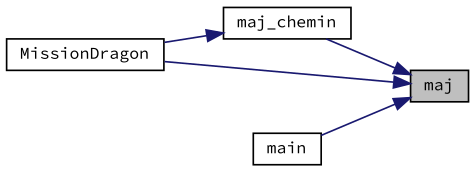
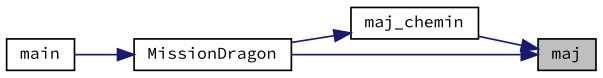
(358, 120) -> (96, 55)
